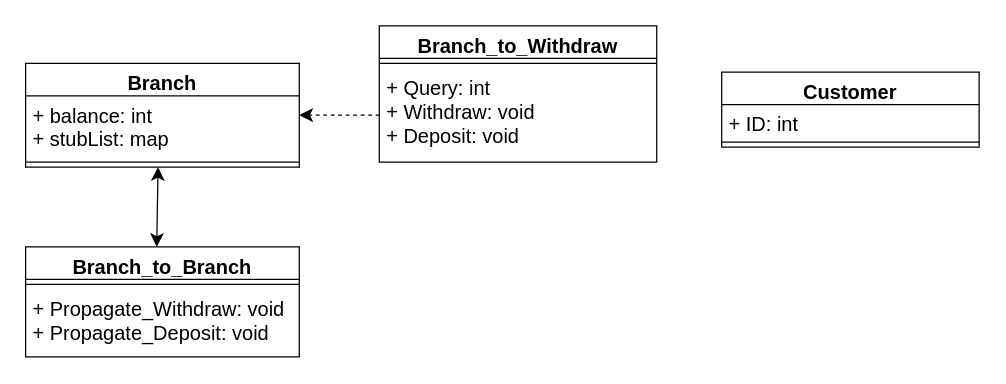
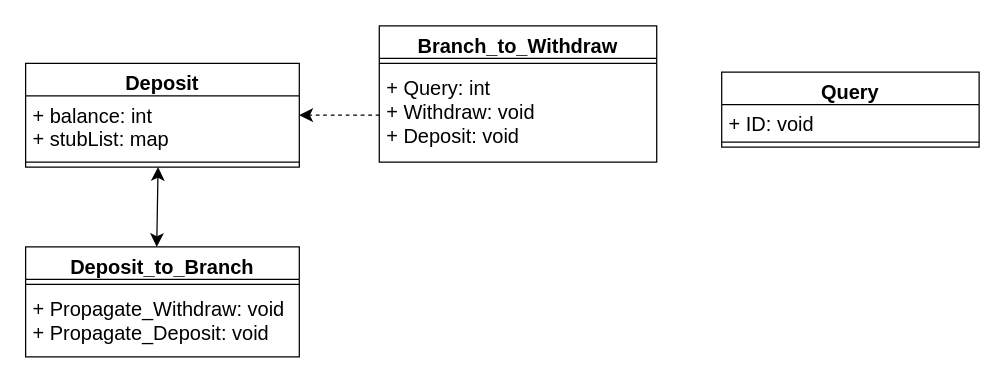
(163, 84) -> (163, 84)
(851, 93) -> (851, 93)
(769, 125) -> (775, 125)
(163, 268) -> (163, 268)
